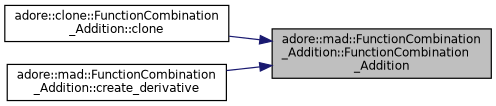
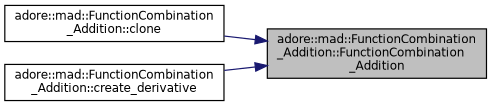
(117, 23) -> (114, 23)
